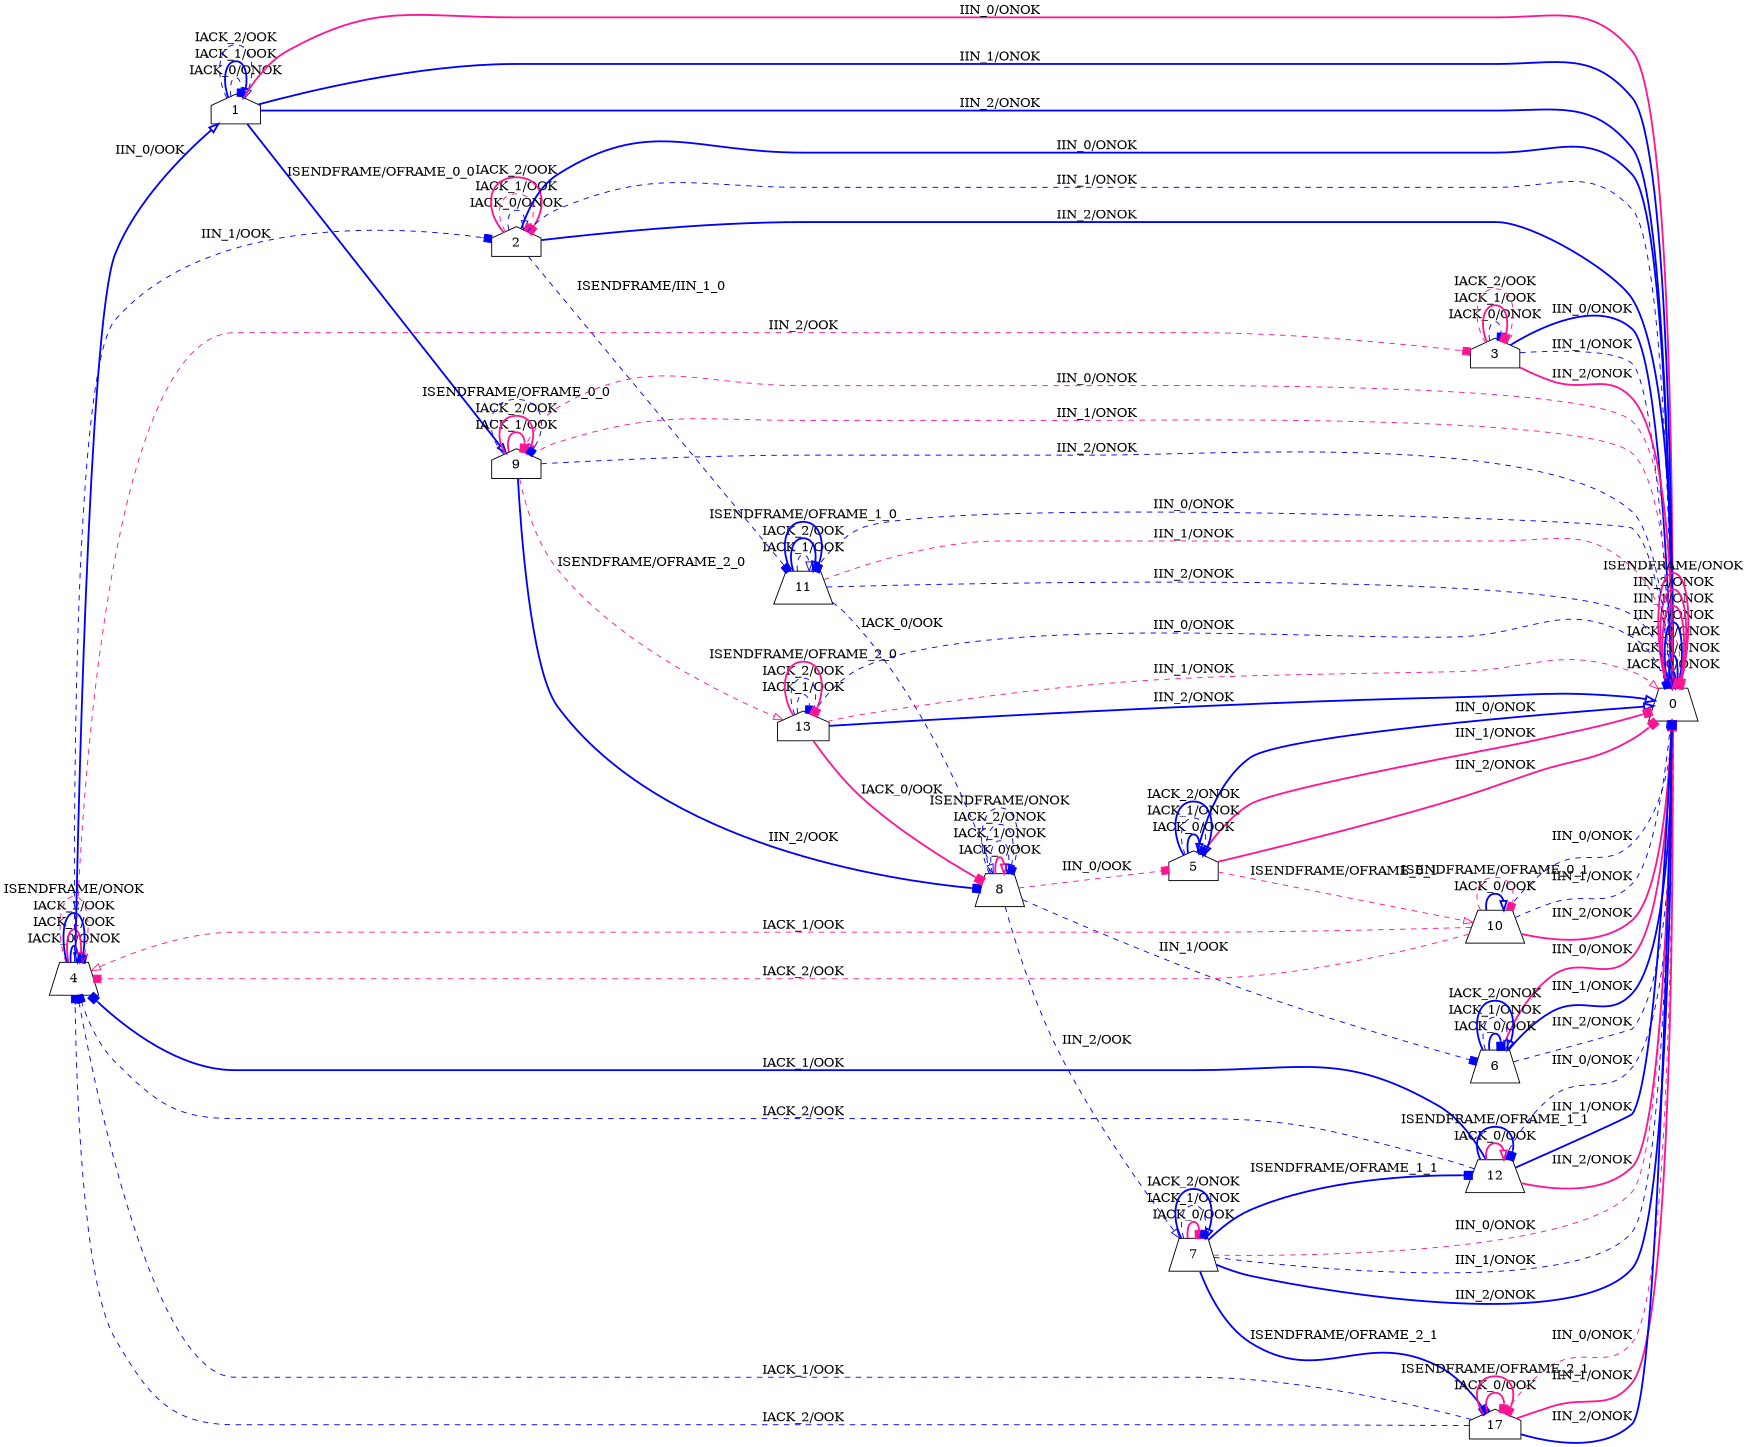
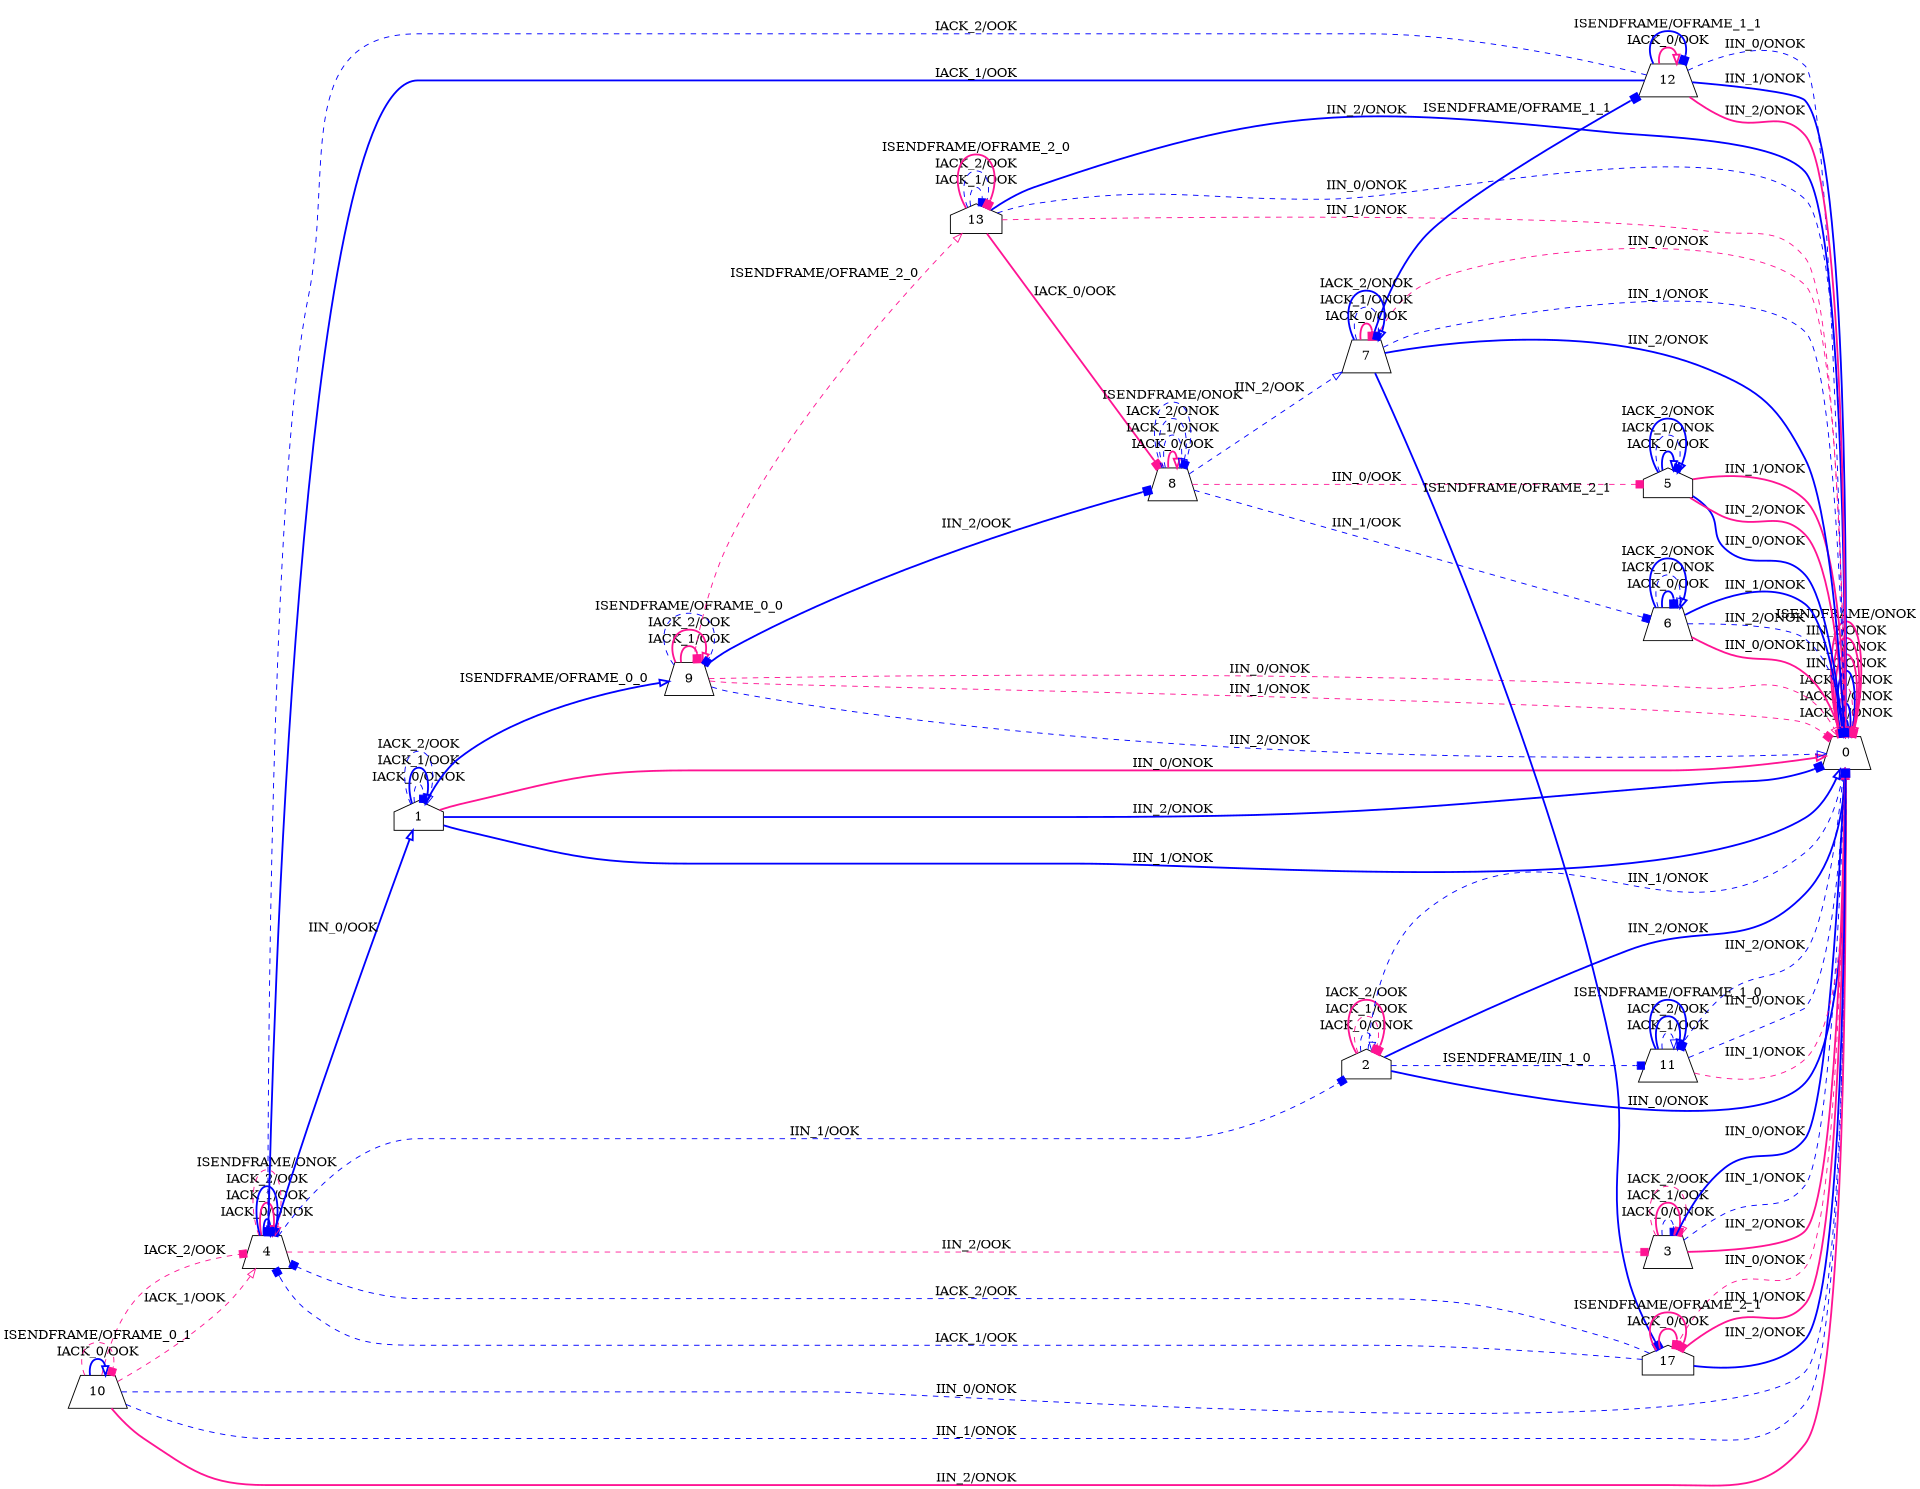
(1495, 355) -> (1668, 1252)
(516, 465) -> (689, 679)
(929, 731) -> none
(1341, 896) -> none
